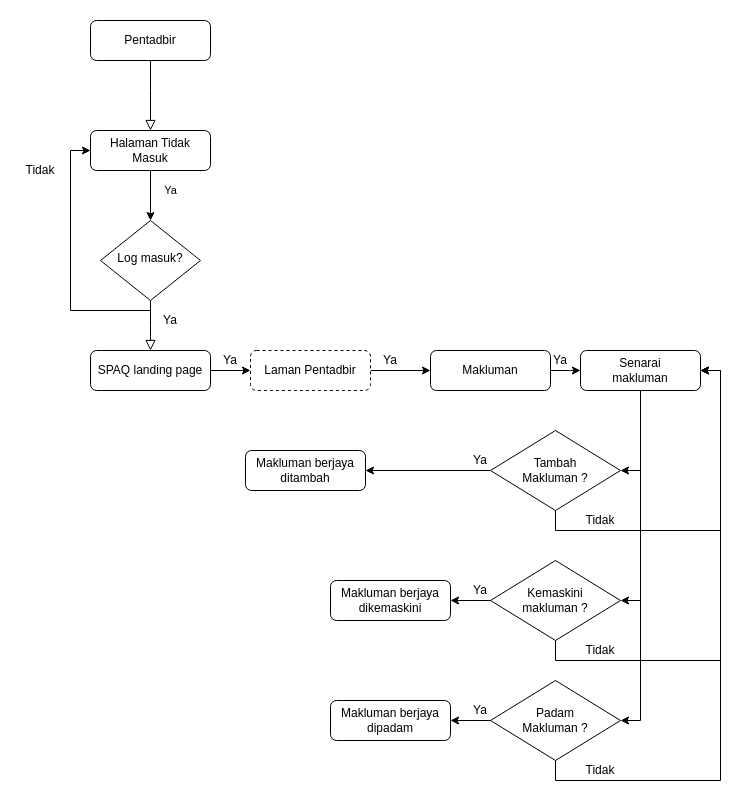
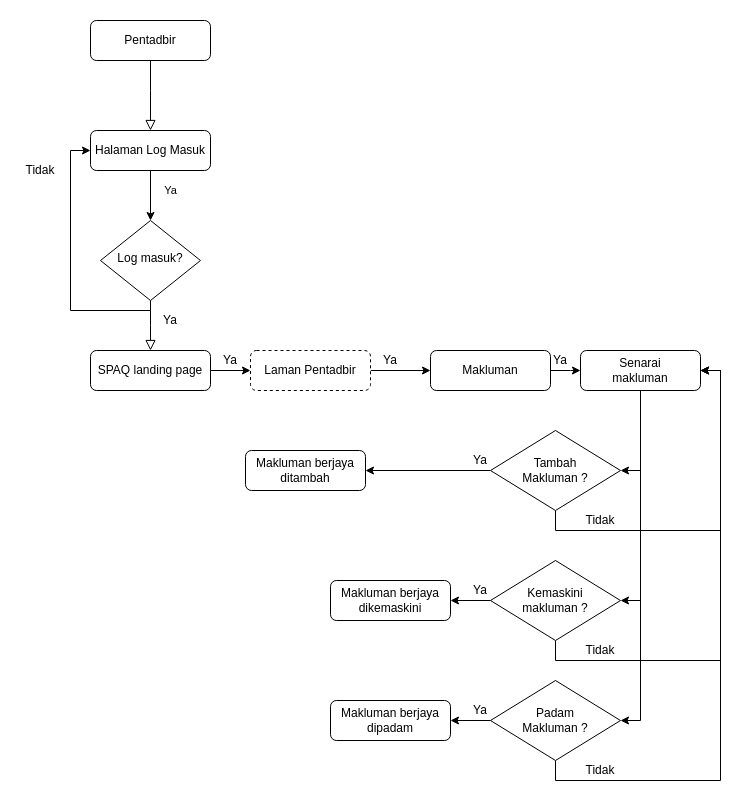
(151, 151) -> (151, 151)
